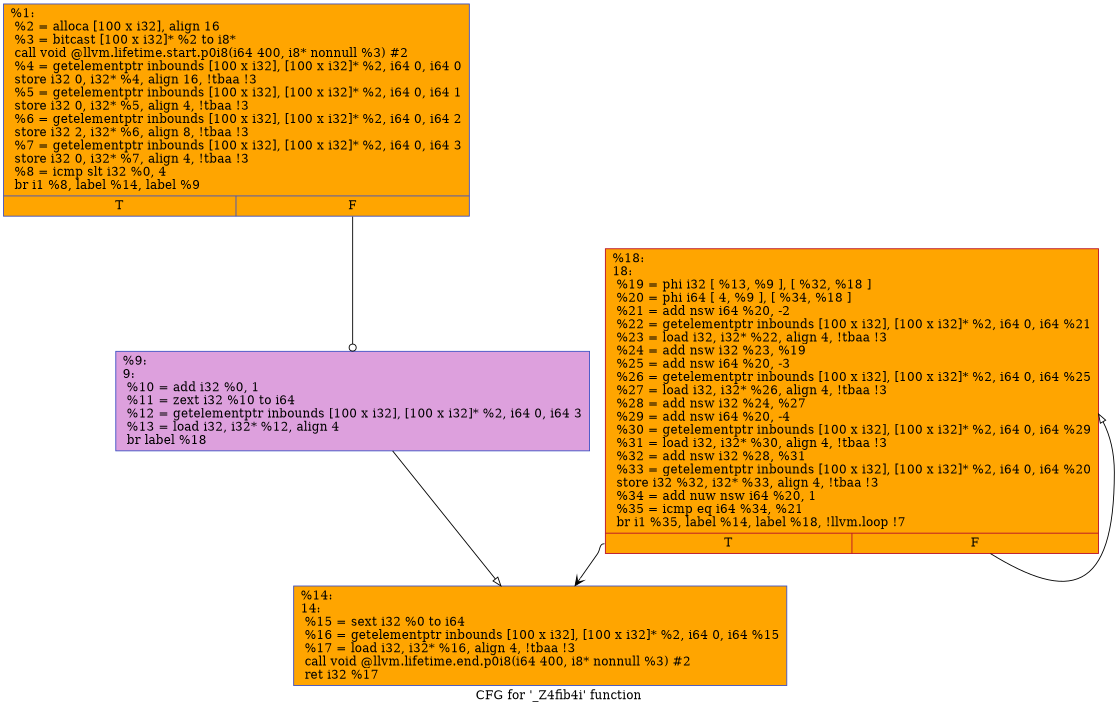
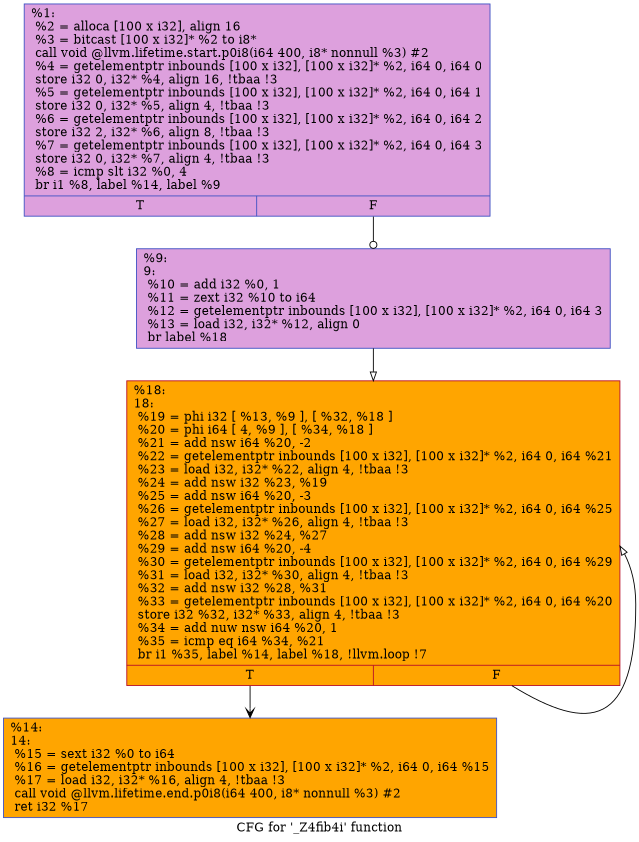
(236, 110) -> (257, 110)
(232, 427) -> (252, 324)
(444, 515) -> (373, 360)
